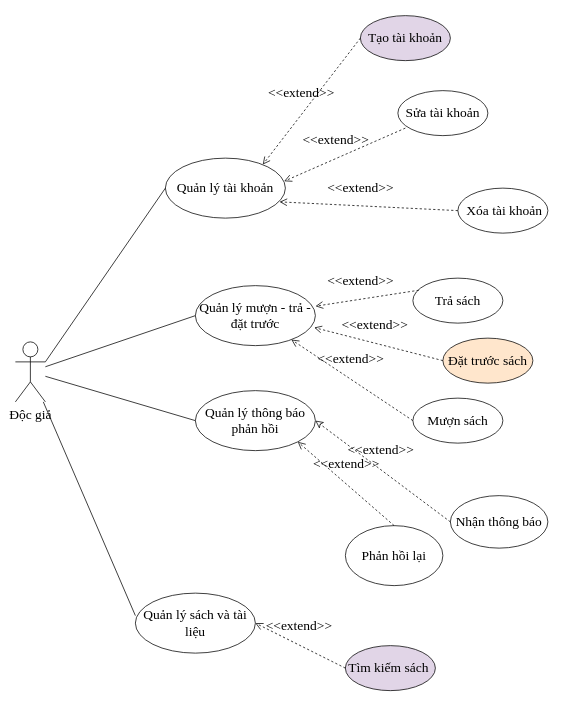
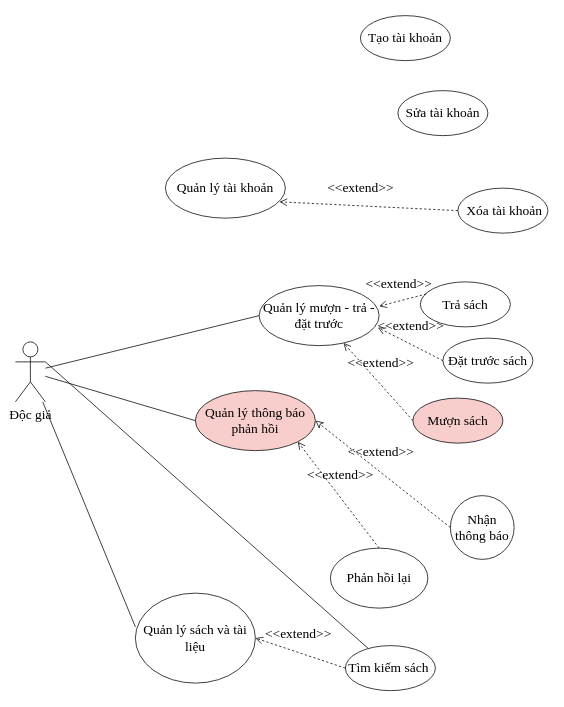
(405, 38) -> (405, 38)
(333, 73) -> none
(346, 154) -> none
(106, 274) -> (207, 505)
(458, 300) -> (465, 304)
(255, 315) -> (319, 315)
(488, 360) -> (488, 360)
(255, 420) -> (255, 420)
(458, 420) -> (458, 420)
(499, 522) -> (482, 527)
(394, 555) -> (379, 578)
(195, 623) -> (195, 638)
(390, 668) -> (390, 668)
